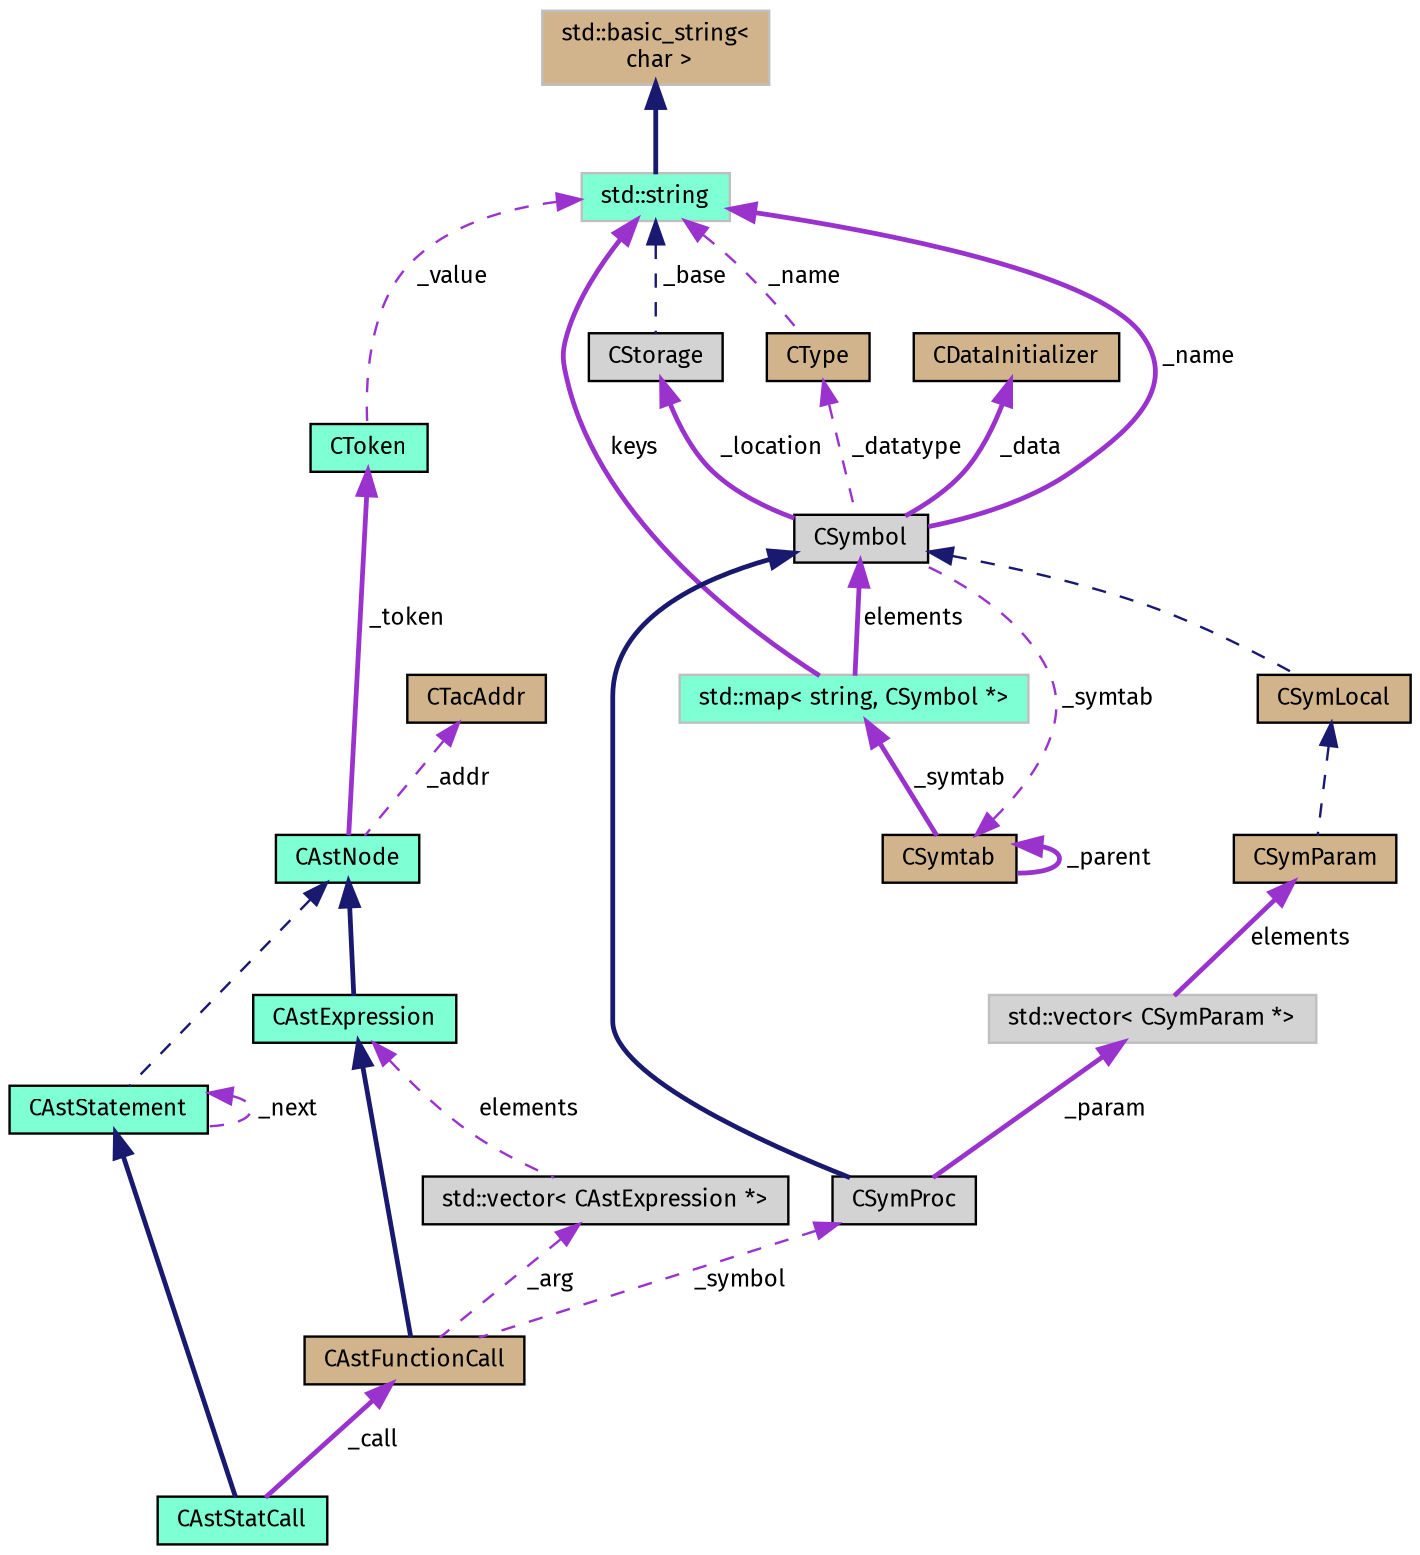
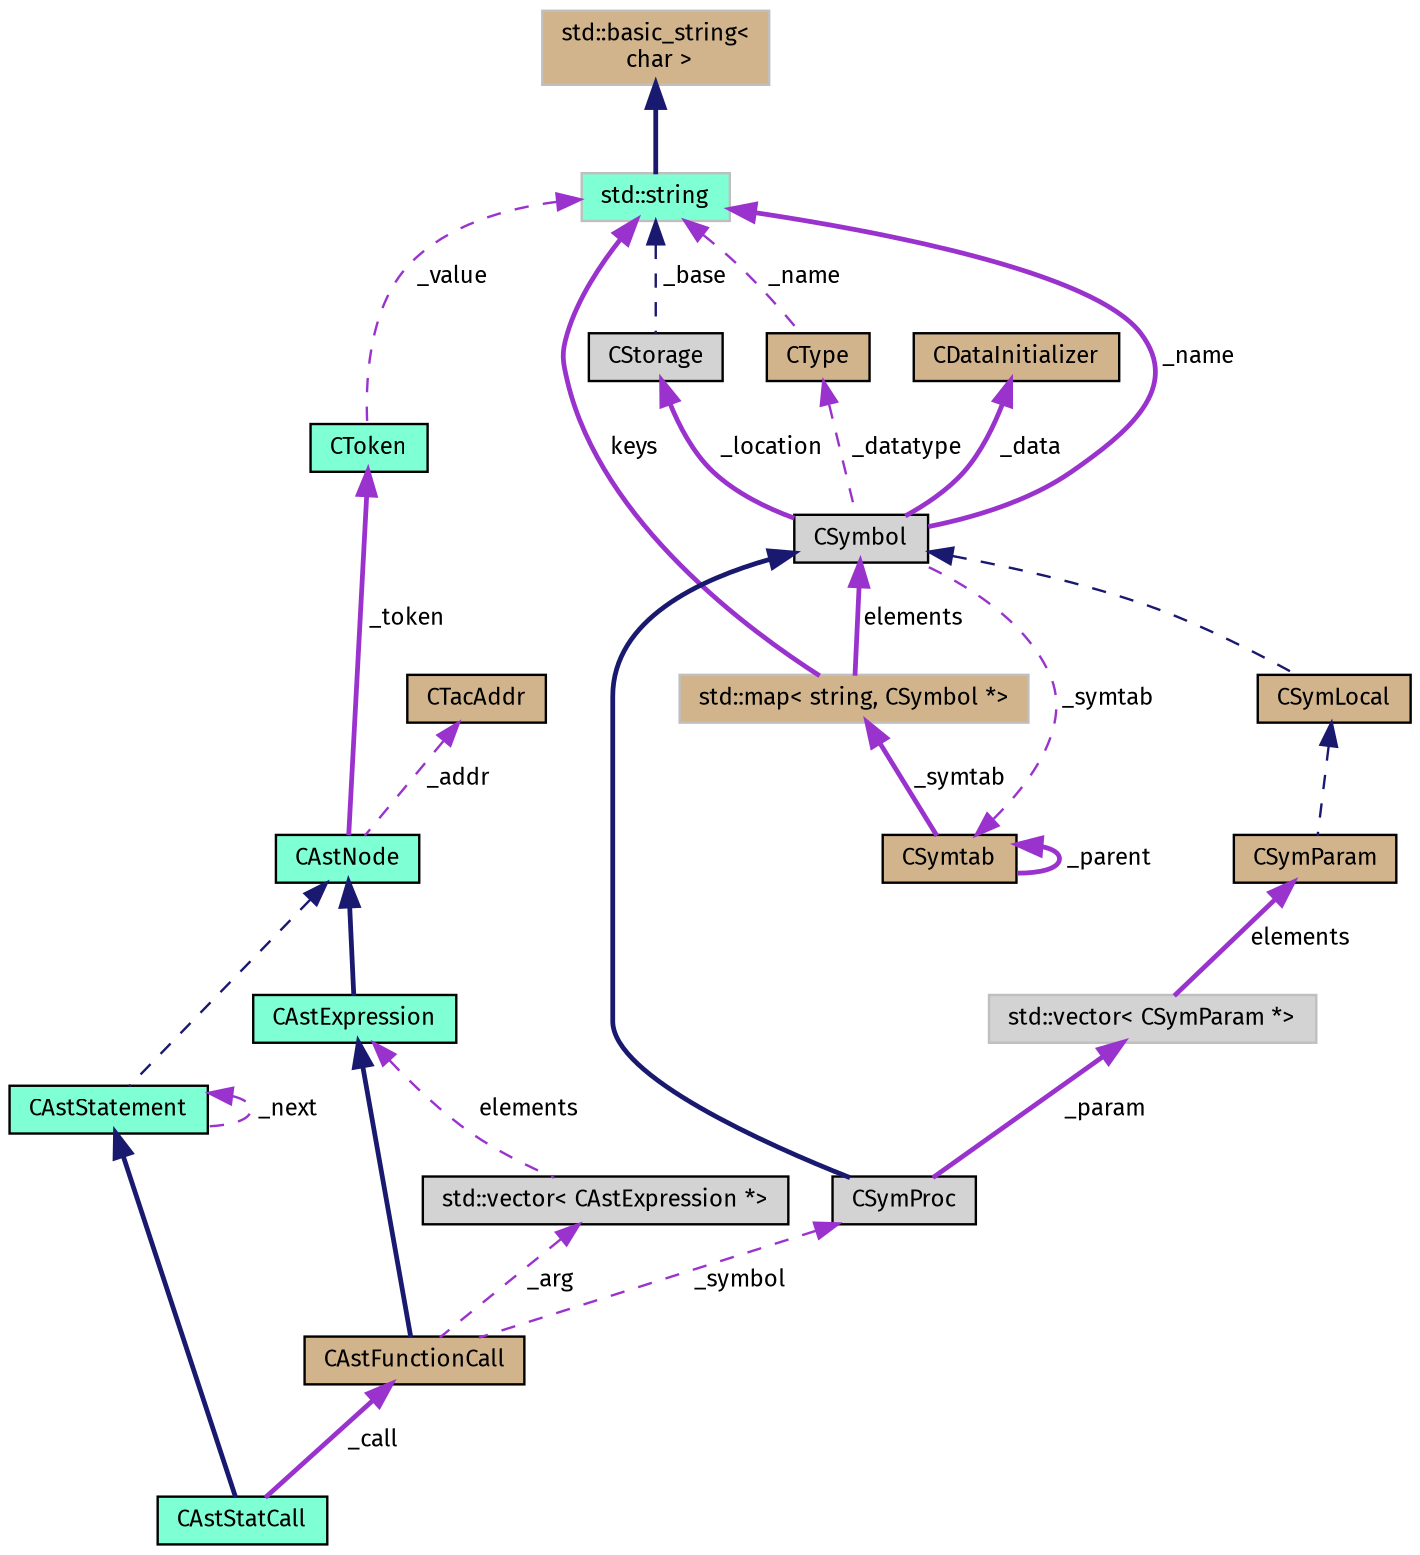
(854, 699) -> (854, 699)
